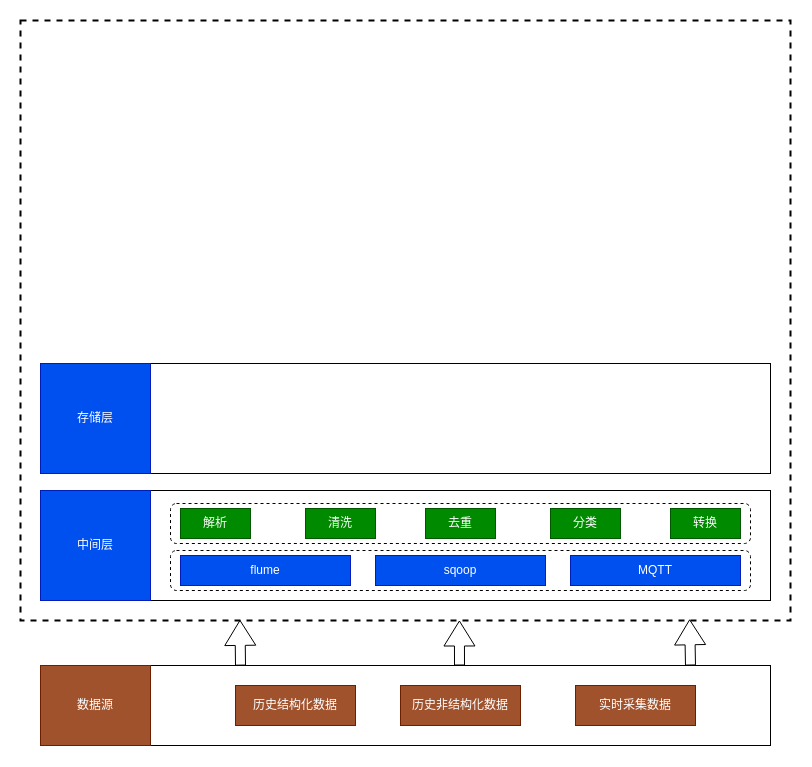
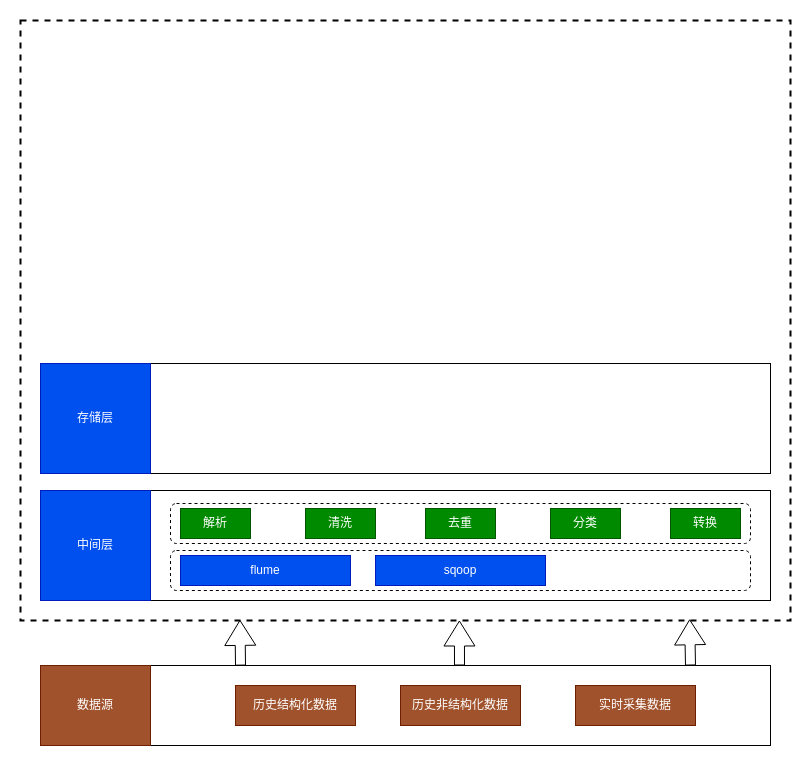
(656, 571) -> none
